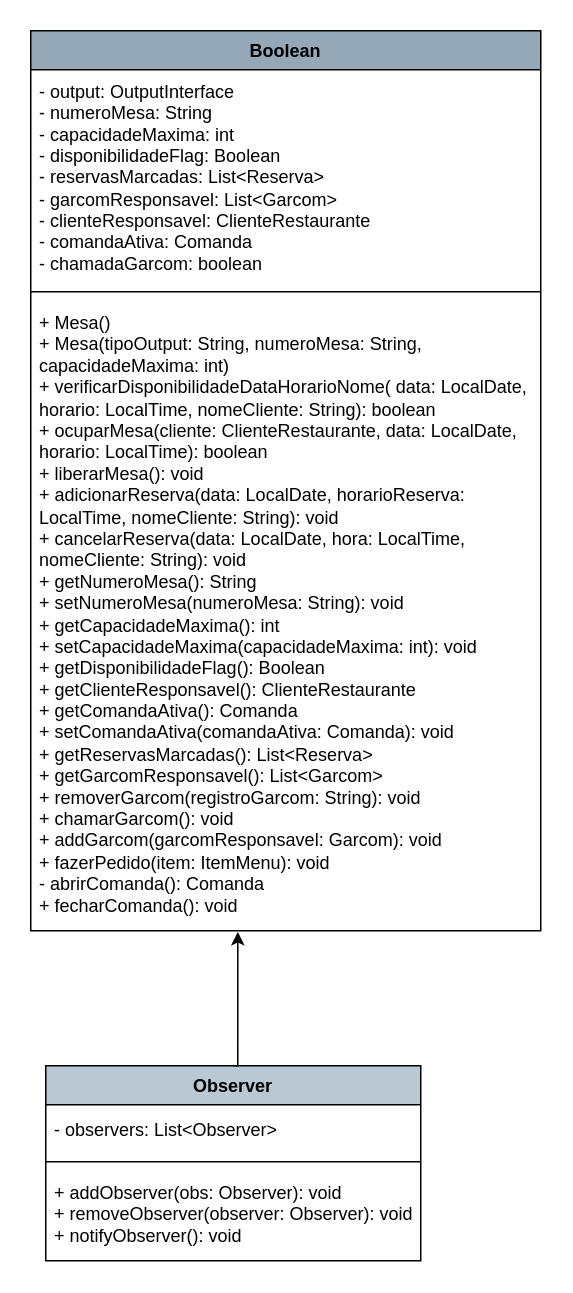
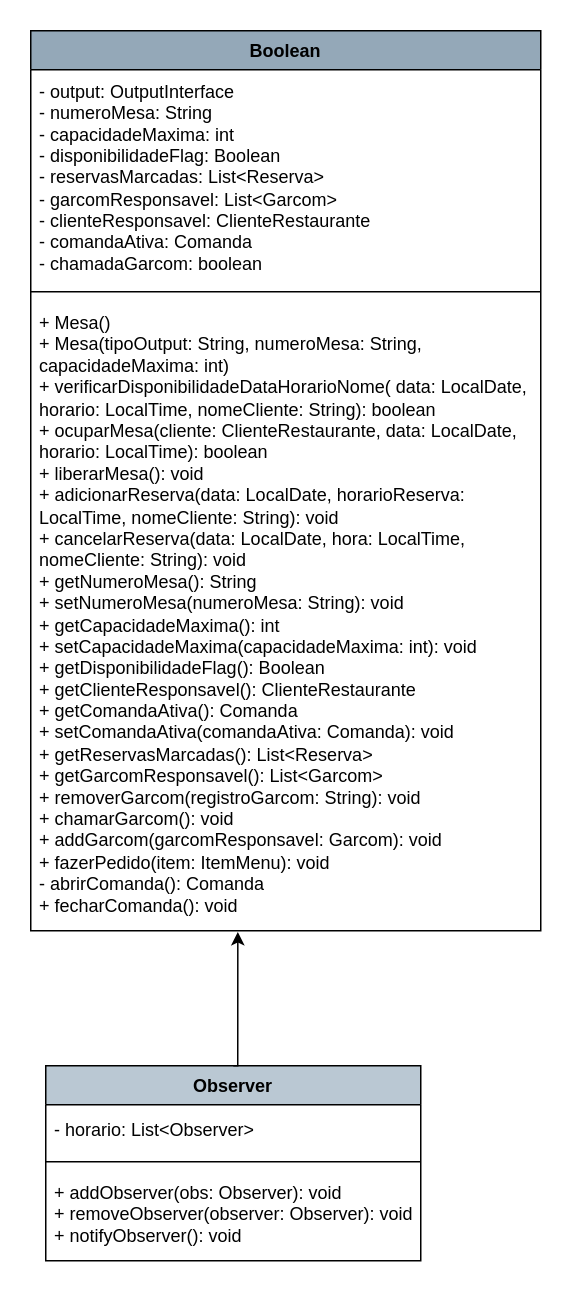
(181, 1130) -> (169, 1130)
